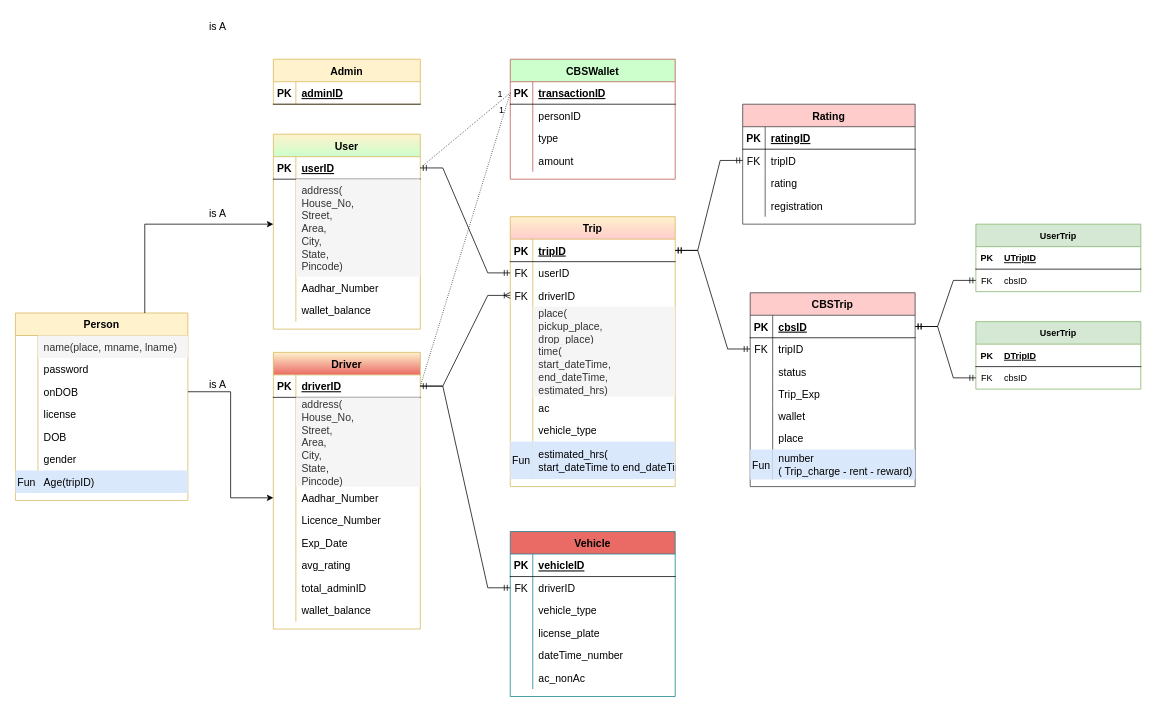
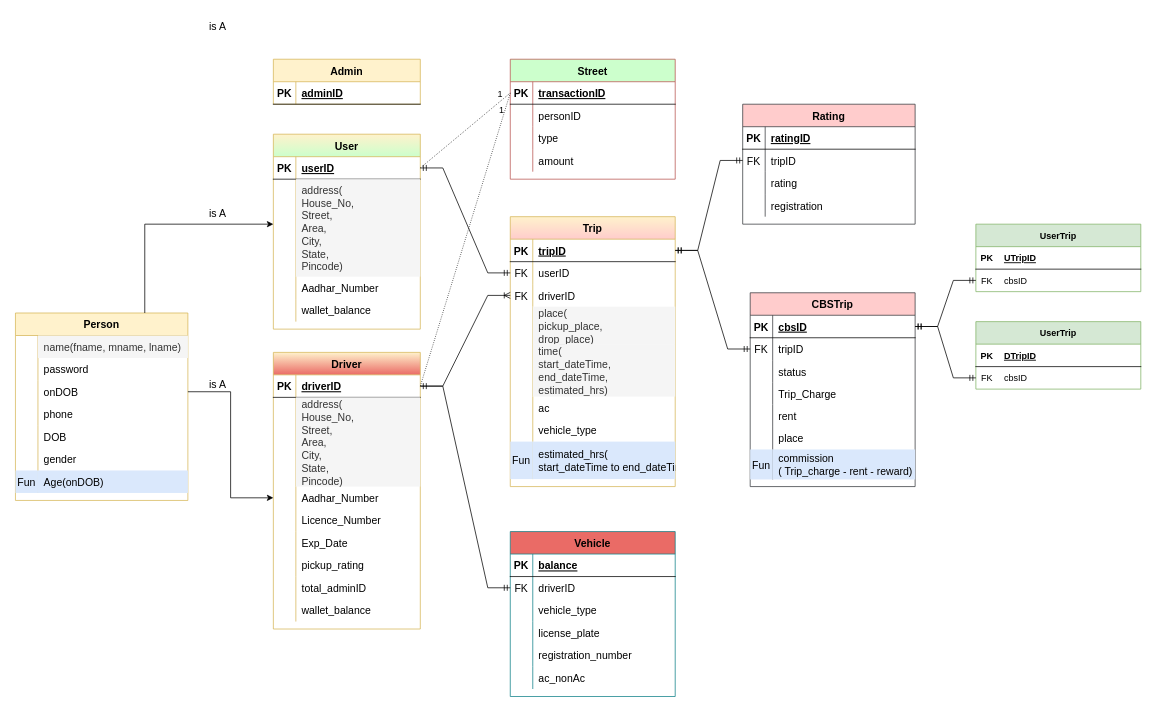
(593, 71) -> (593, 71)
(109, 348) -> (110, 348)
(801, 394) -> (809, 394)
(61, 415) -> (58, 415)
(793, 417) -> (790, 417)
(796, 459) -> (805, 459)
(74, 483) -> (73, 483)
(330, 566) -> (337, 566)
(562, 566) -> (558, 566)
(581, 656) -> (592, 656)
